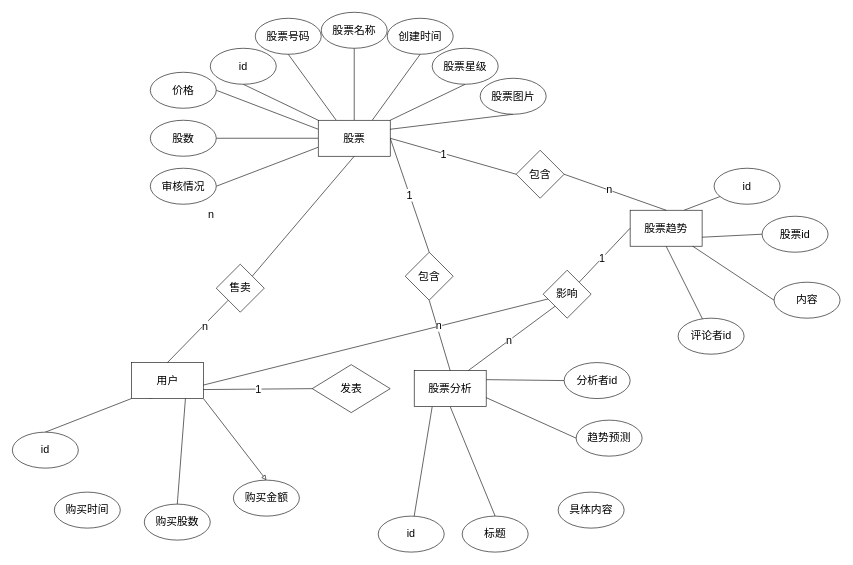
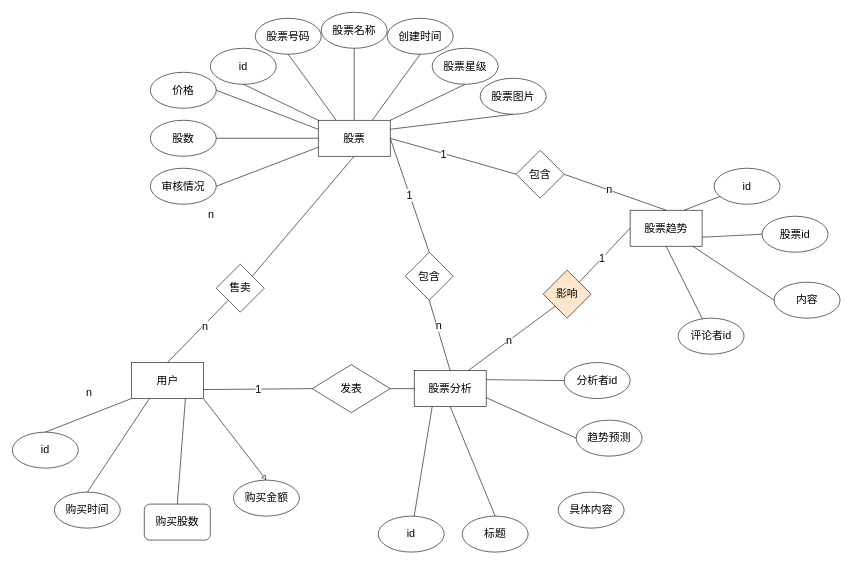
(567, 294) -> (567, 294)
(375, 342) -> (118, 446)
none -> (402, 389)
(177, 522) -> (177, 522)
